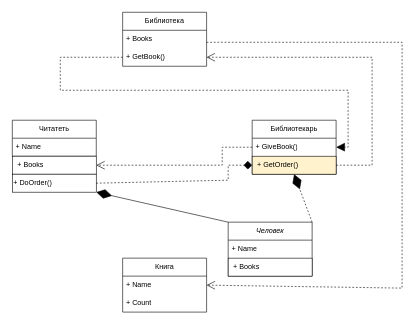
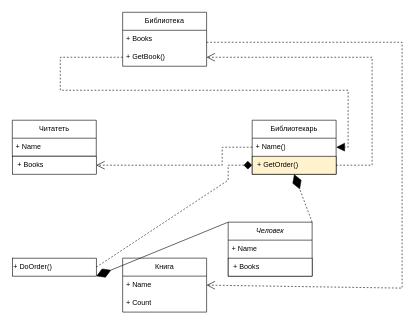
(278, 147) -> (271, 147)
(54, 183) -> (54, 267)
